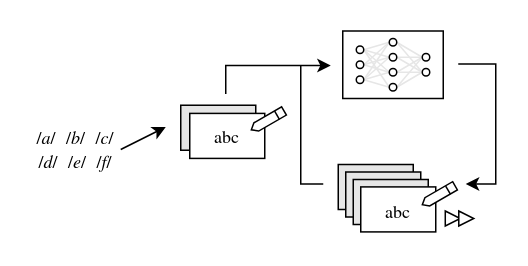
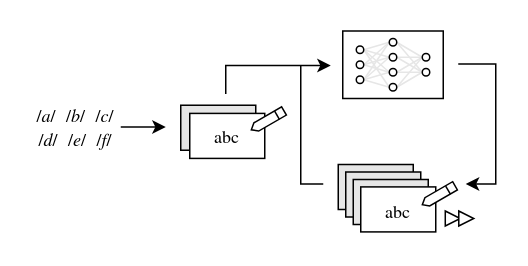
(76, 149) -> (76, 127)
